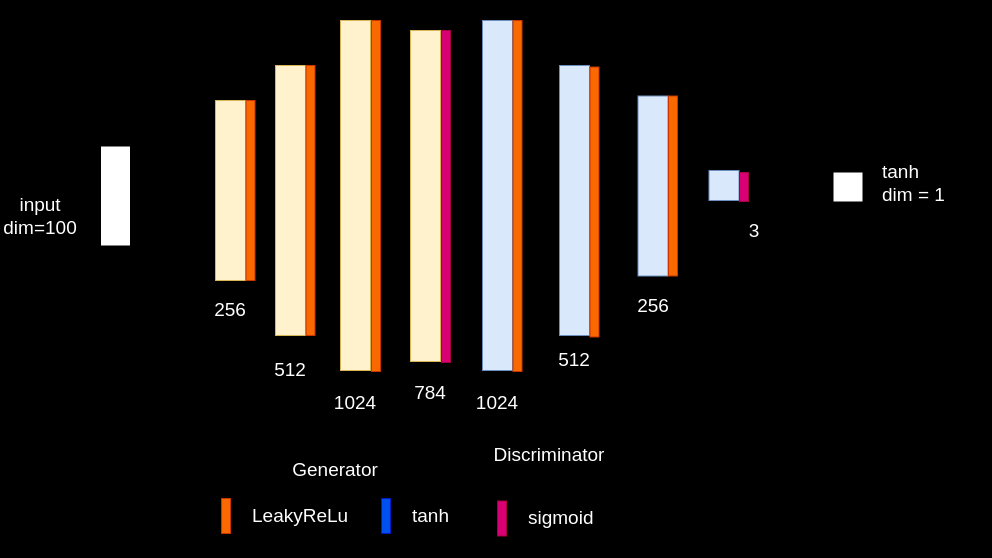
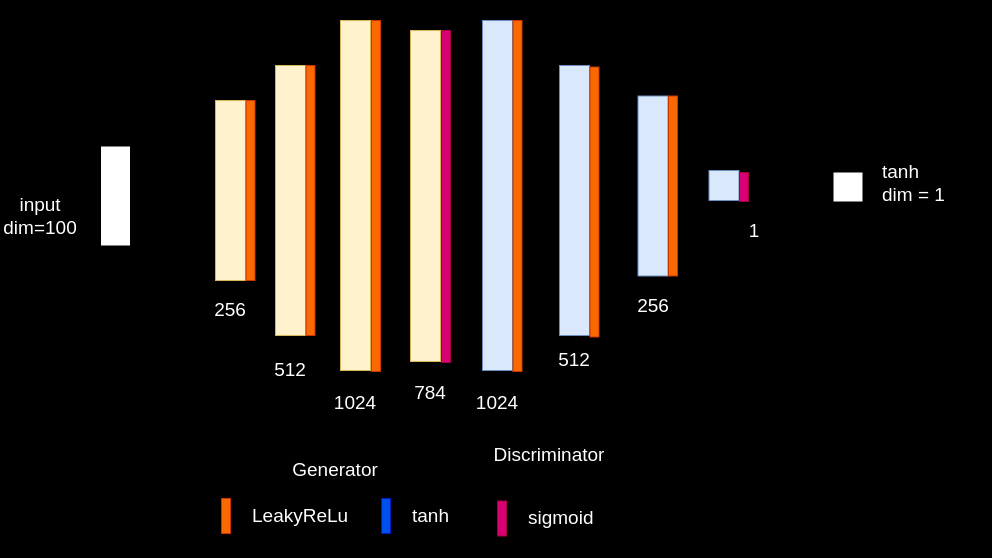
(755, 232) -> (755, 232)
